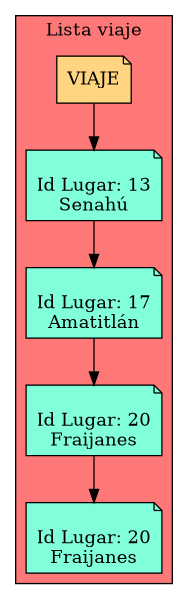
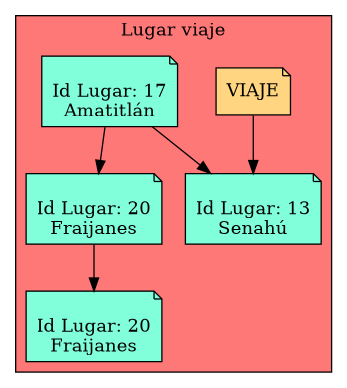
(94, 31) -> (174, 31)
(94, 238) -> (176, 146)
